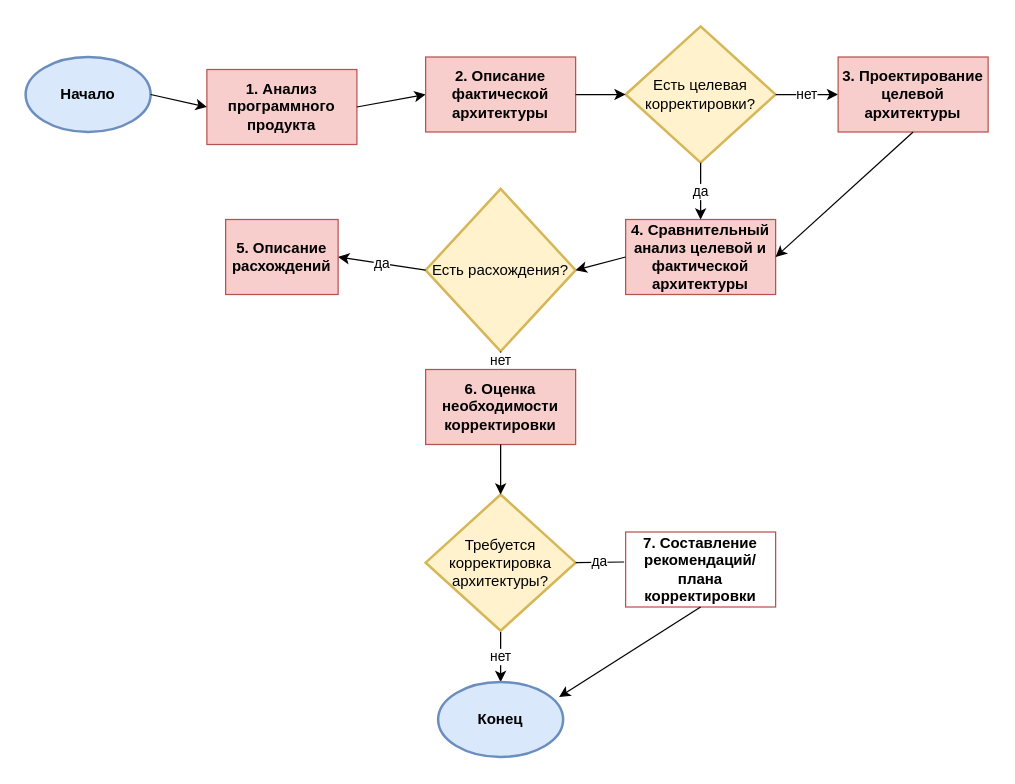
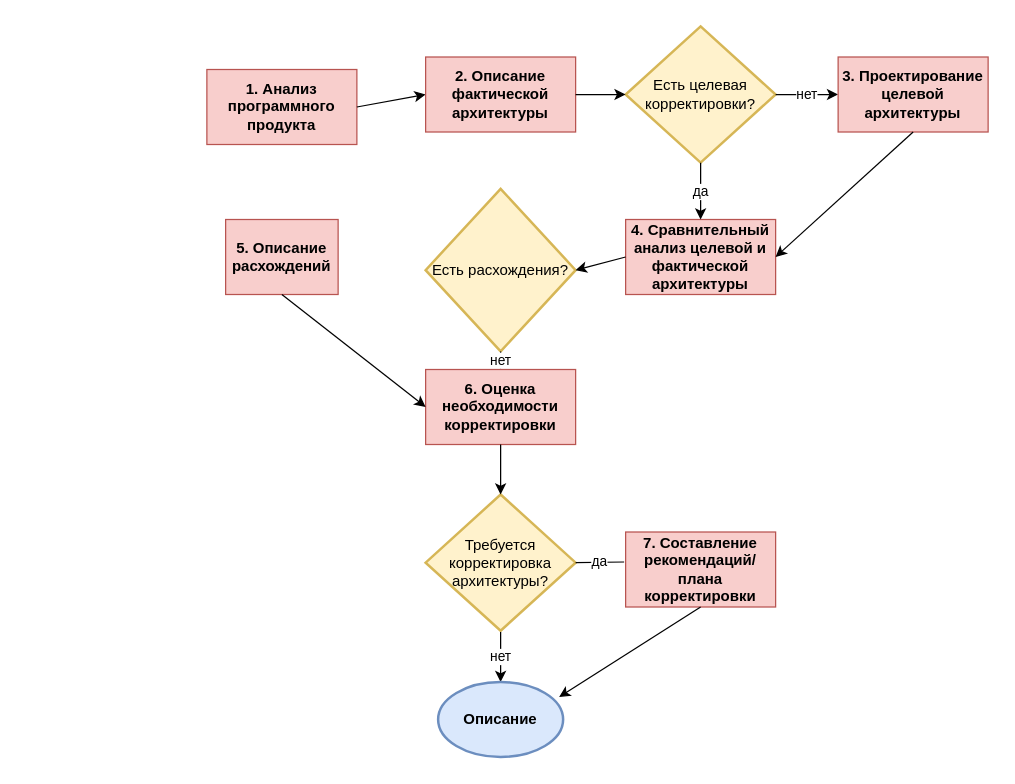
(88, 94) -> none
(174, 100) -> none
(386, 264) -> none
none -> (351, 348)
(701, 569) -> (701, 569)
(501, 719) -> (501, 719)
